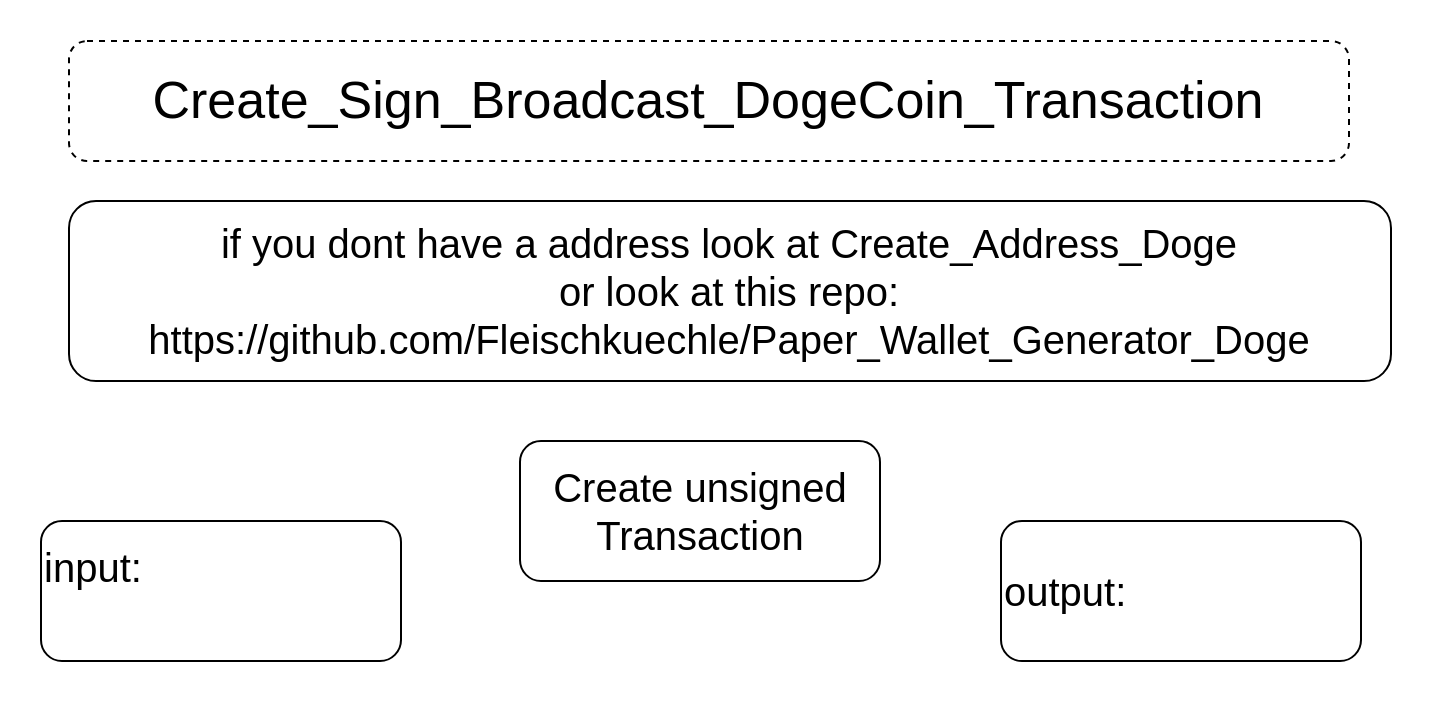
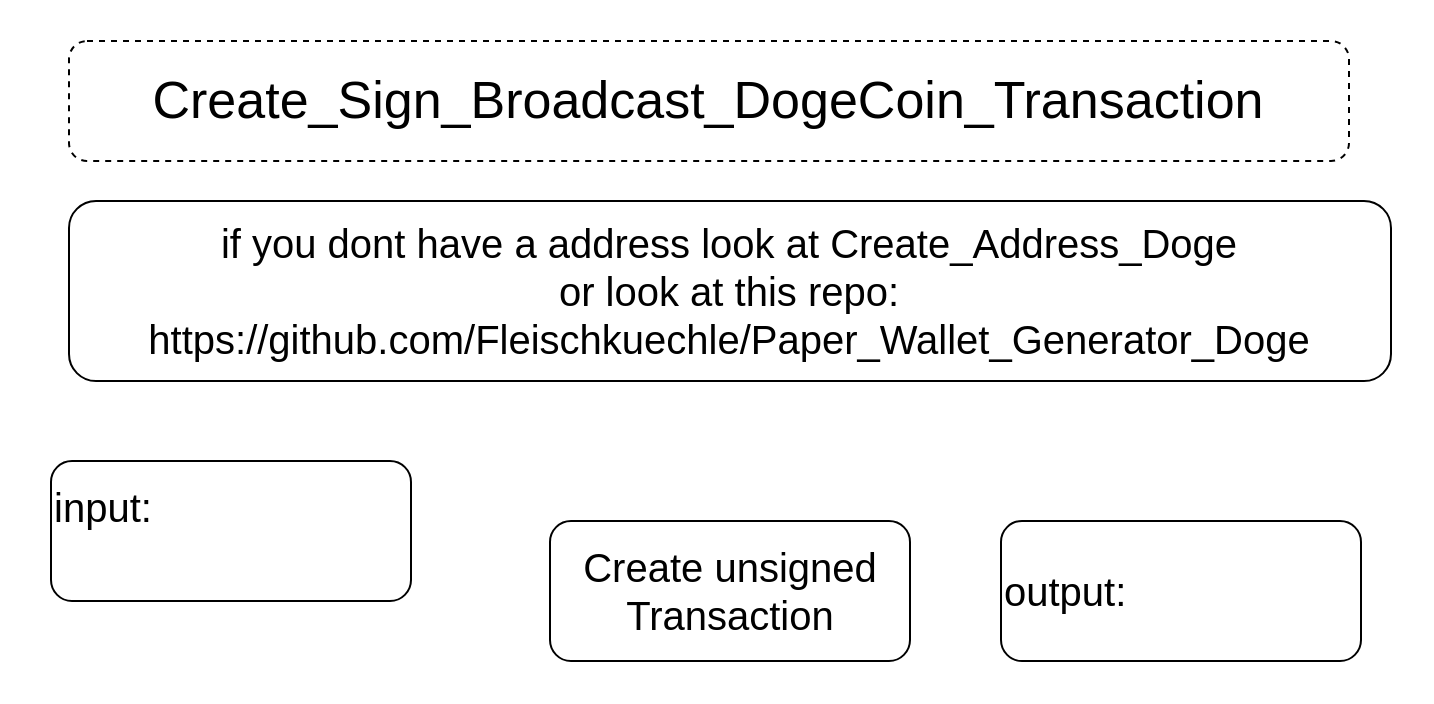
(700, 511) -> (730, 591)
(221, 591) -> (231, 531)
